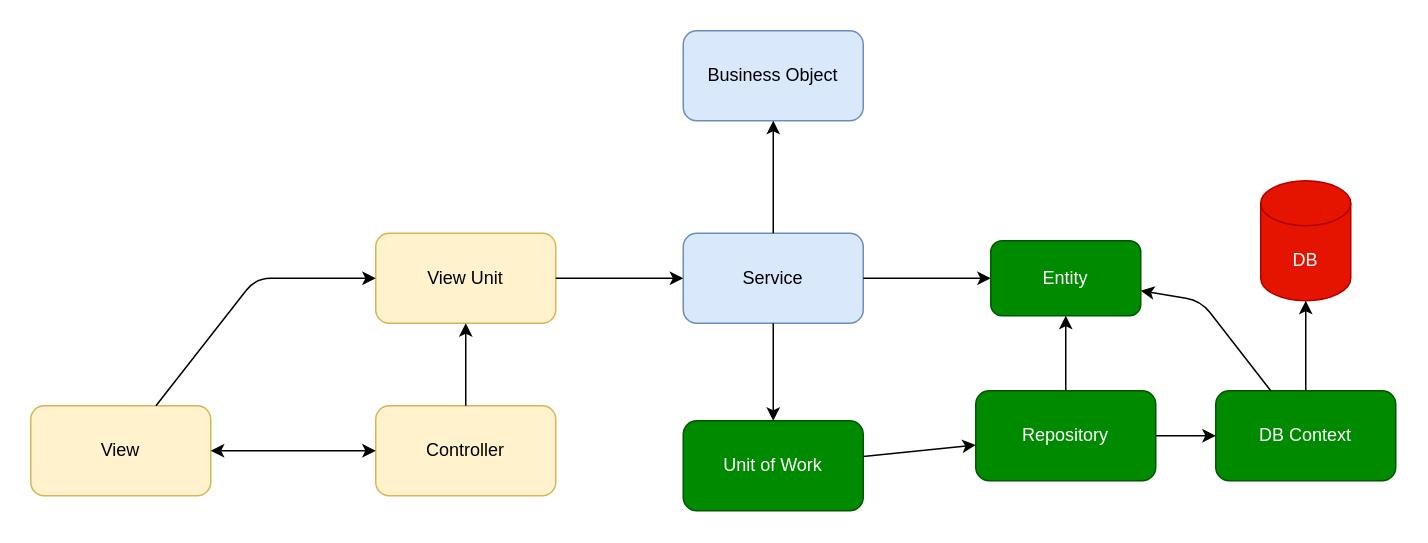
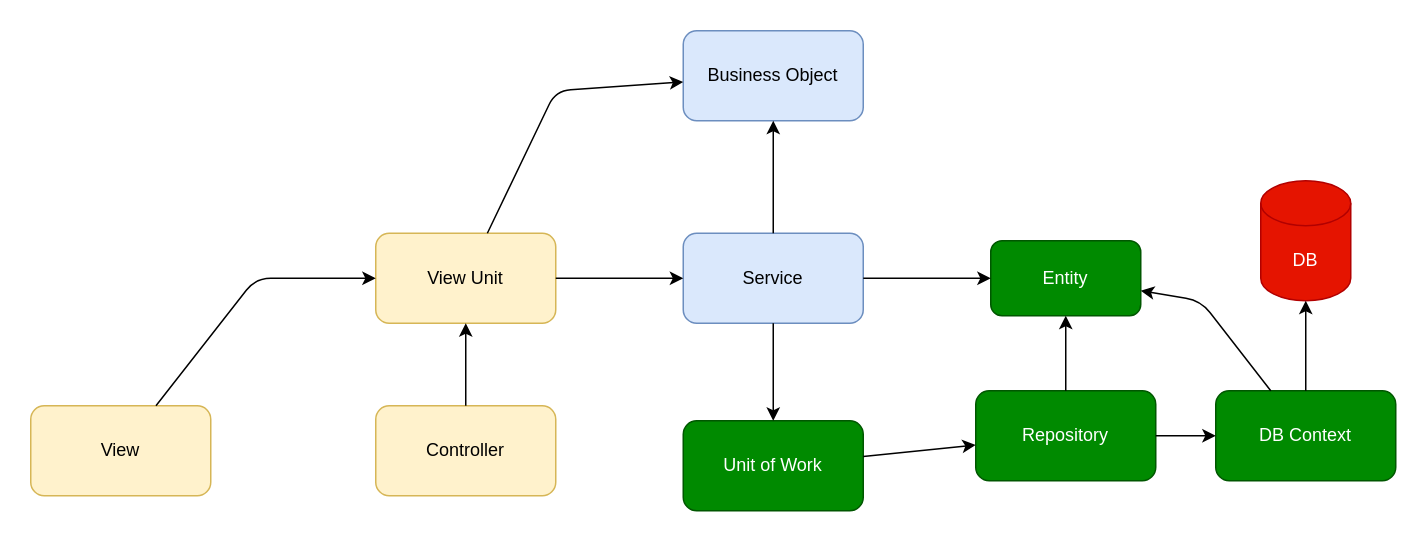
none -> (545, 113)
(294, 451) -> none
